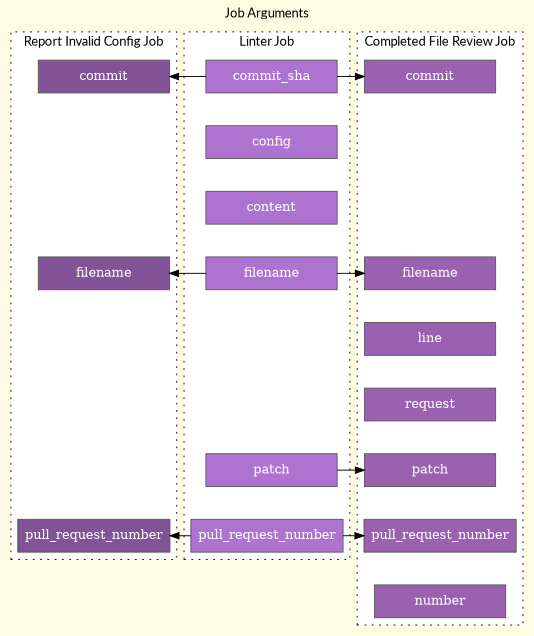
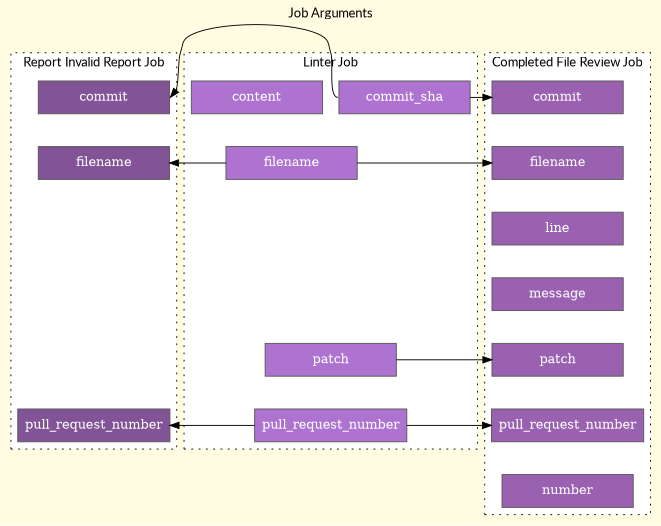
(94, 42) -> (94, 63)
(272, 142) -> none
(430, 405) -> (558, 294)
